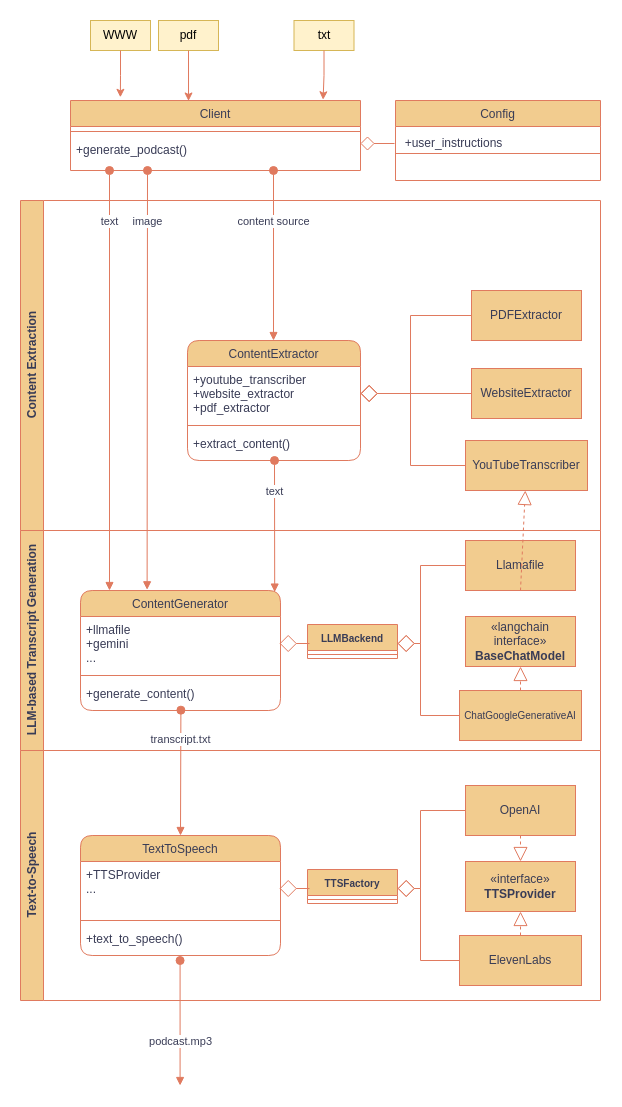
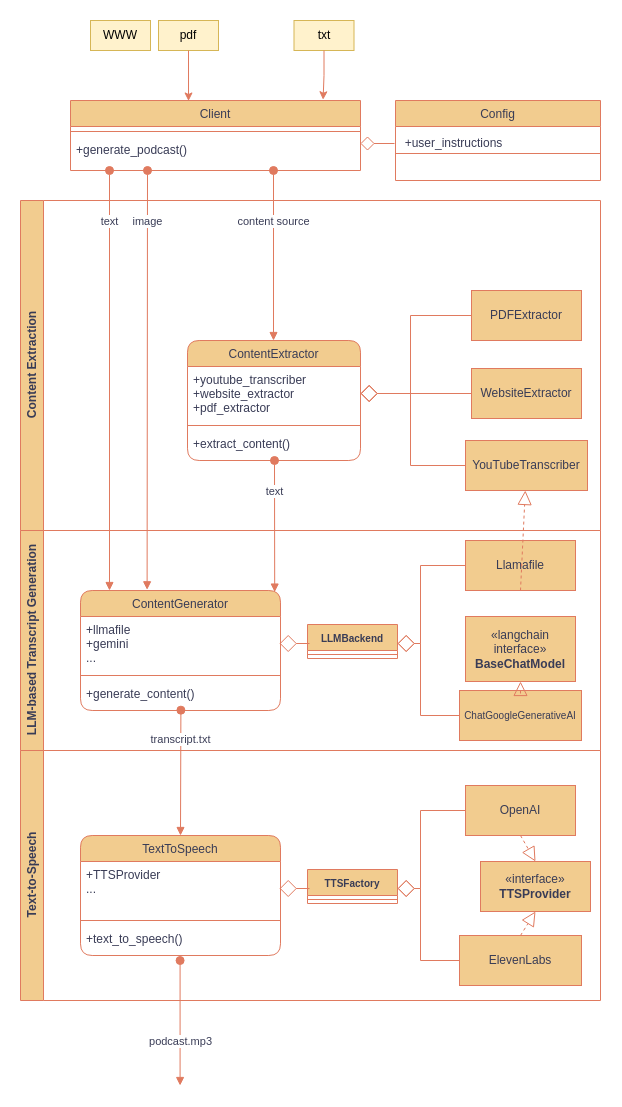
(121, 71) -> none
(521, 642) -> (521, 649)
(521, 887) -> (536, 887)
